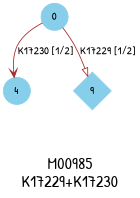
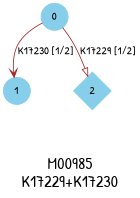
(17, 91) -> (17, 91)
(92, 91) -> (92, 91)
